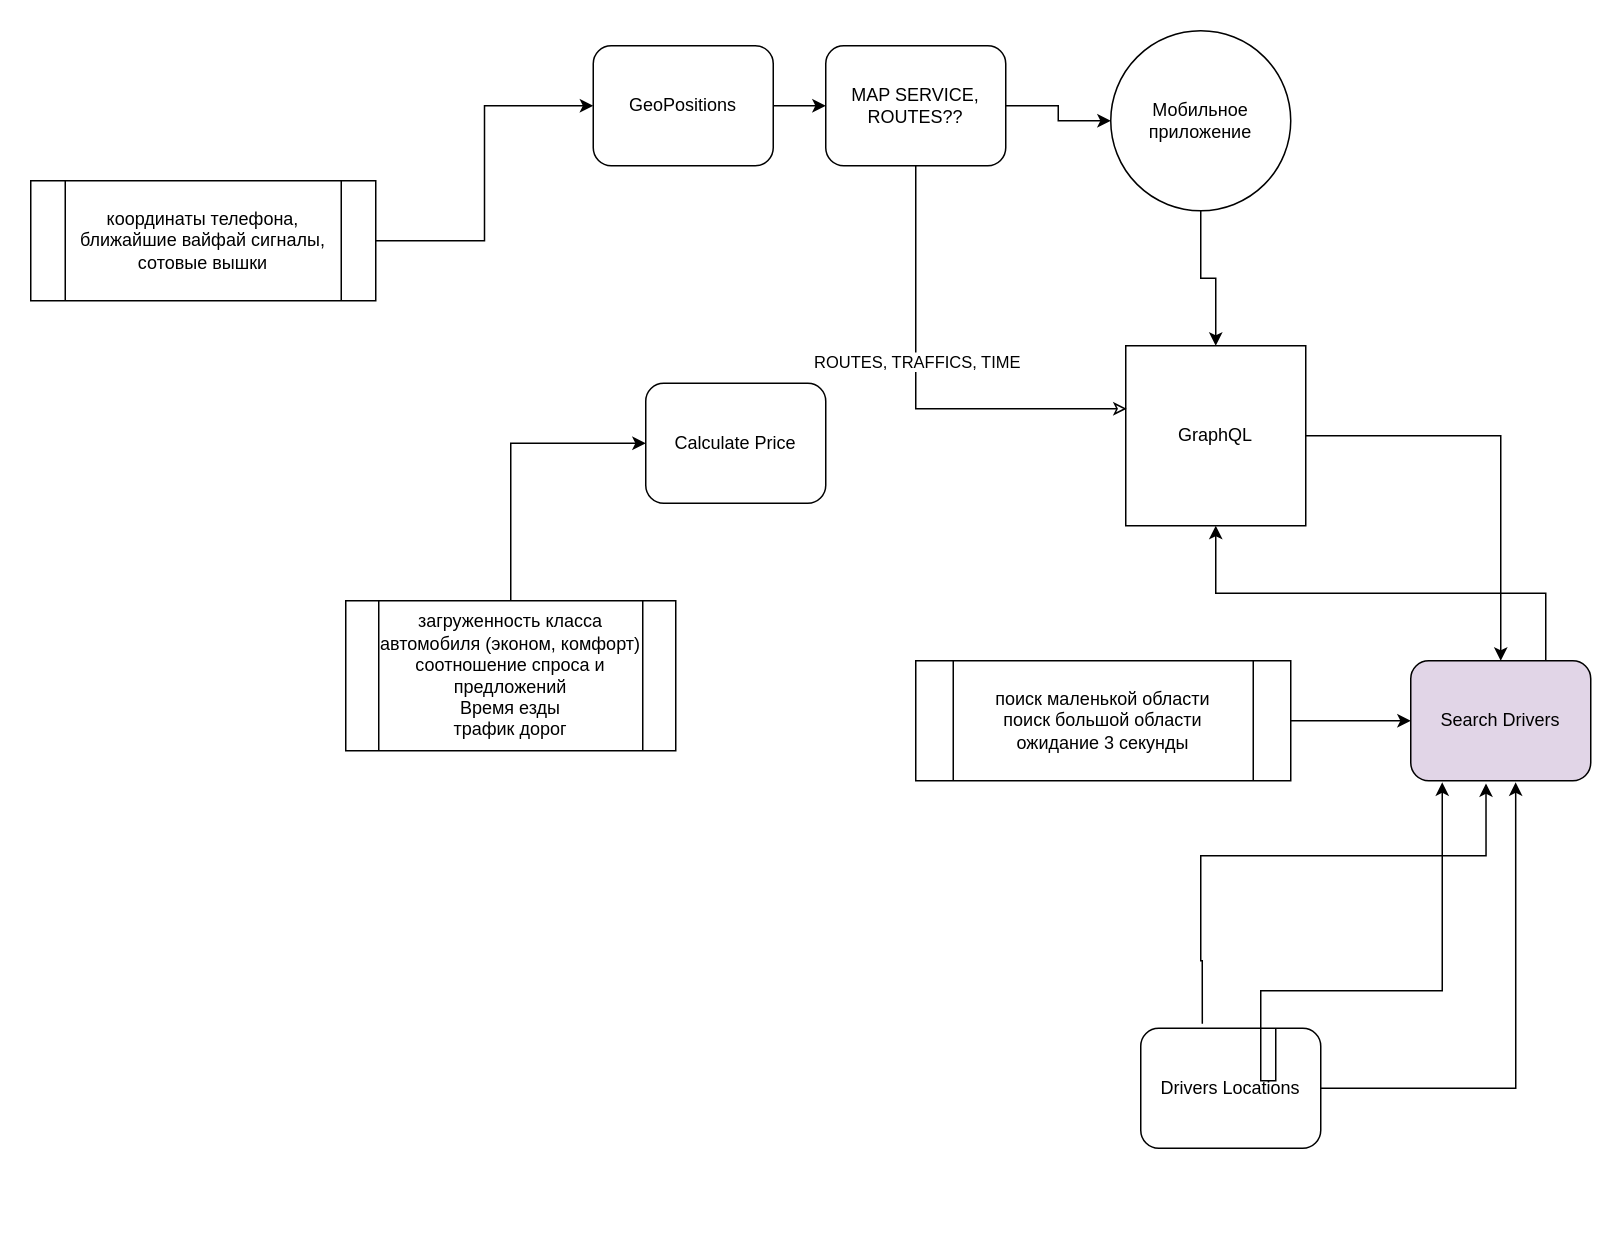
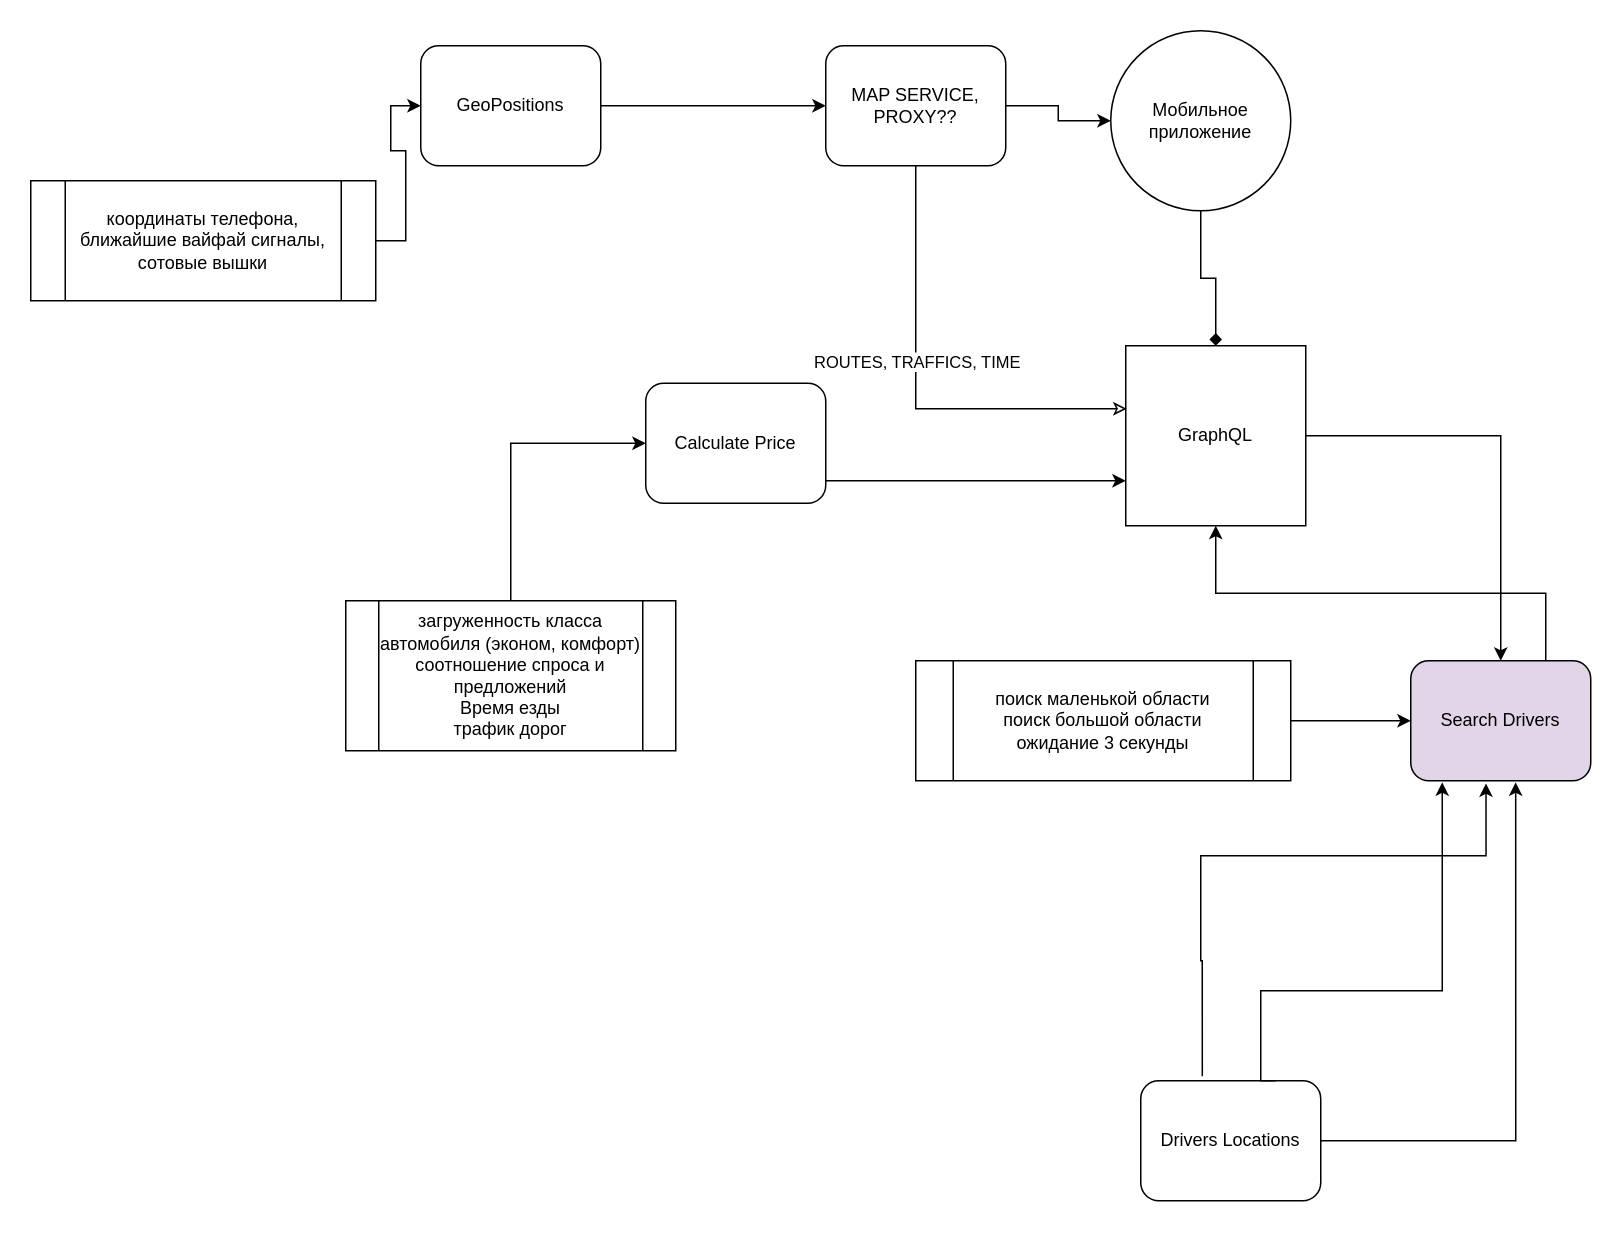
(683, 106) -> (511, 106)
(916, 106) -> (916, 106)
(1216, 334) -> (1216, 333)
none -> (971, 481)
(1231, 1088) -> (1231, 1141)
